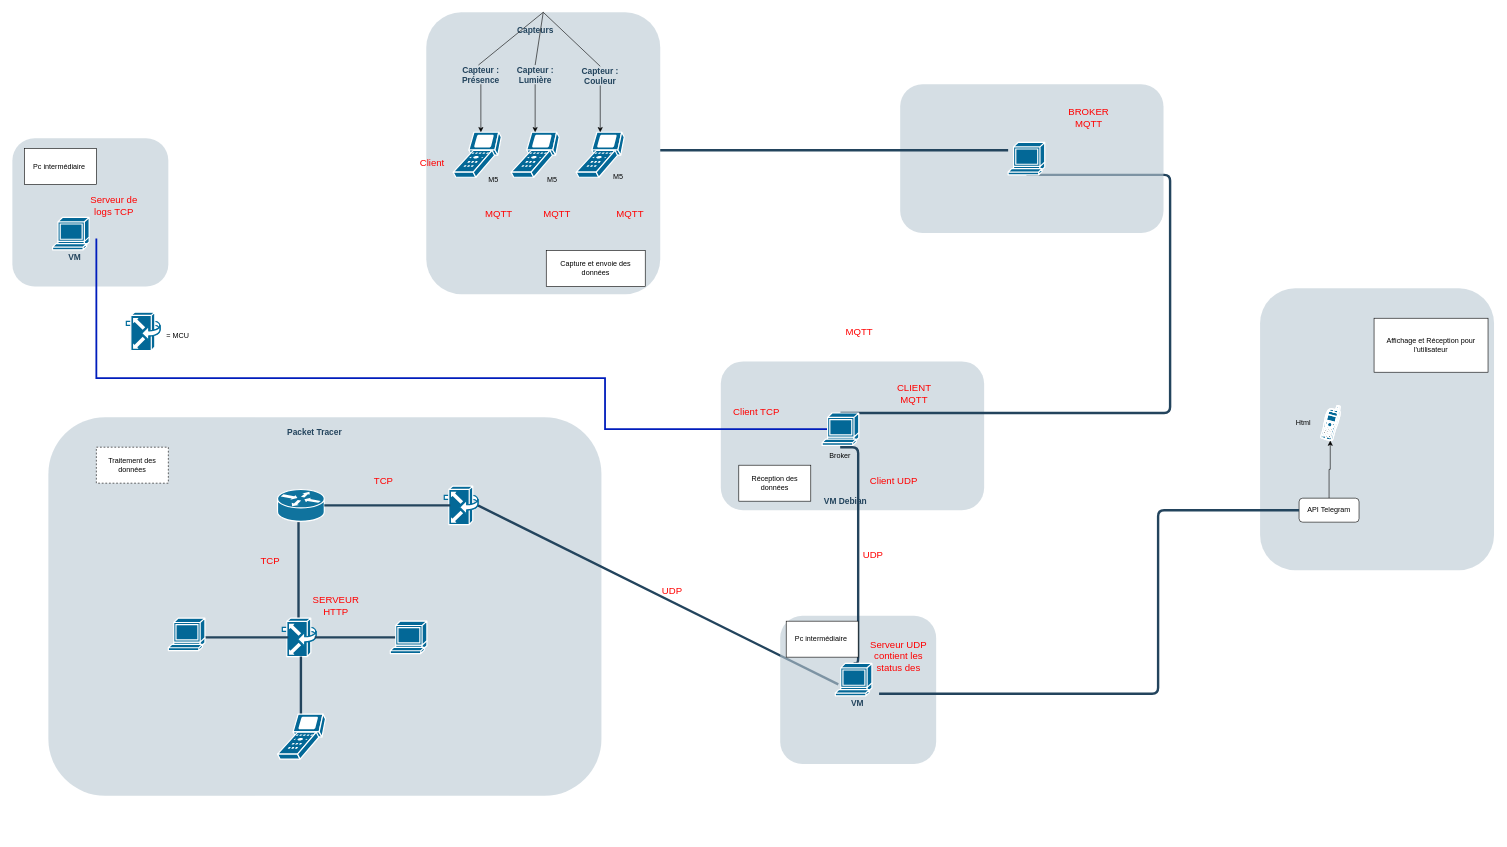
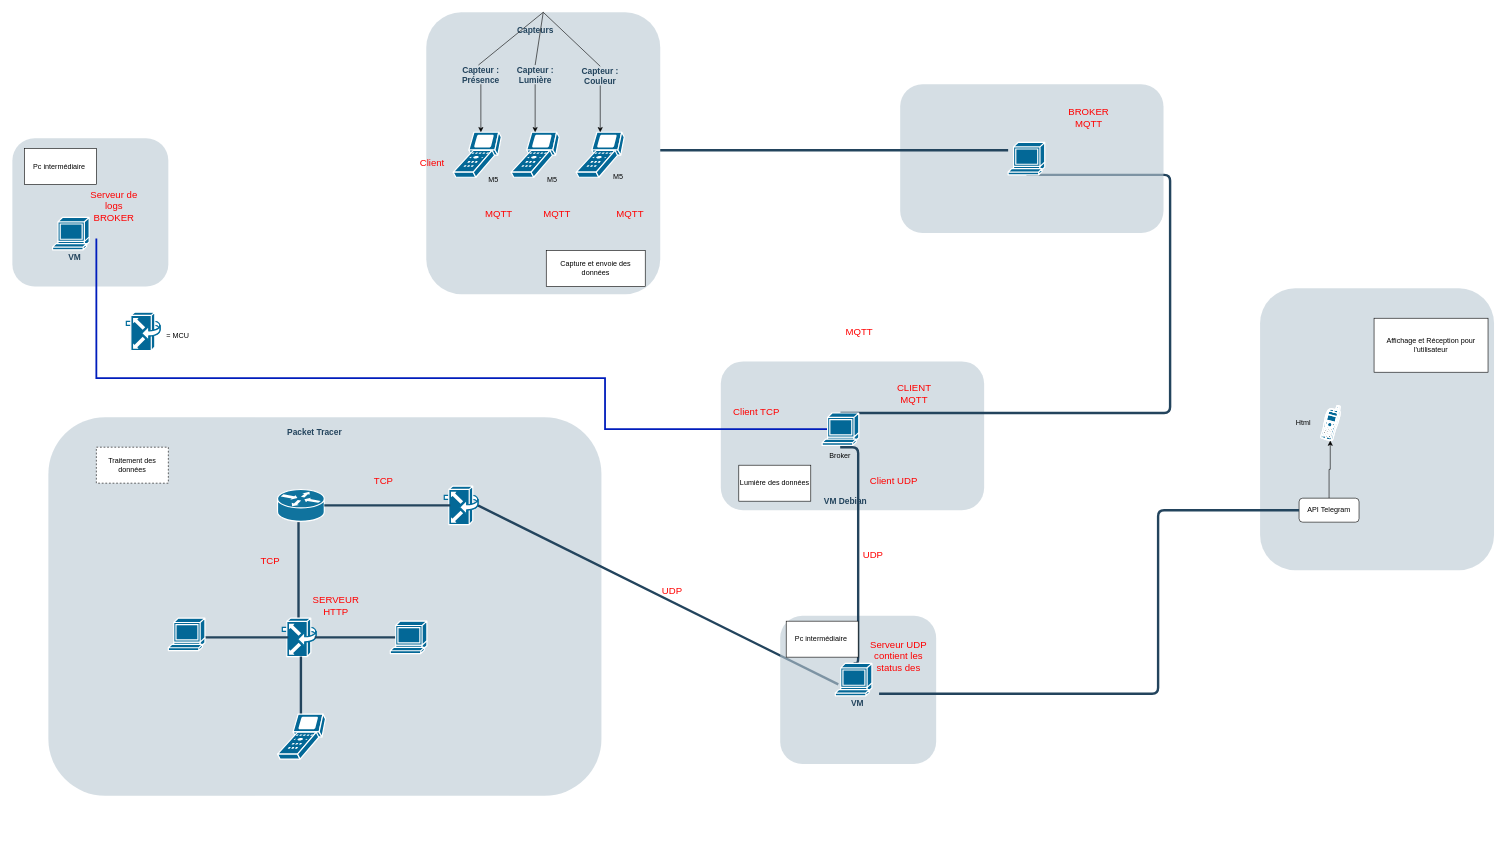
(114, 206) -> (114, 206)
(775, 483) -> (775, 483)
